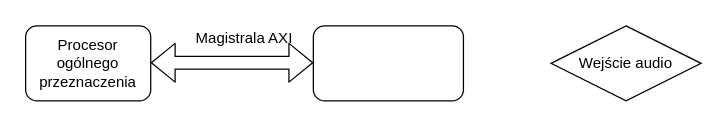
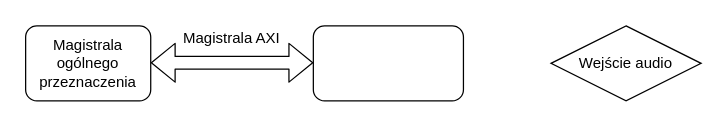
(244, 38) -> (232, 38)
(88, 63) -> (88, 63)
